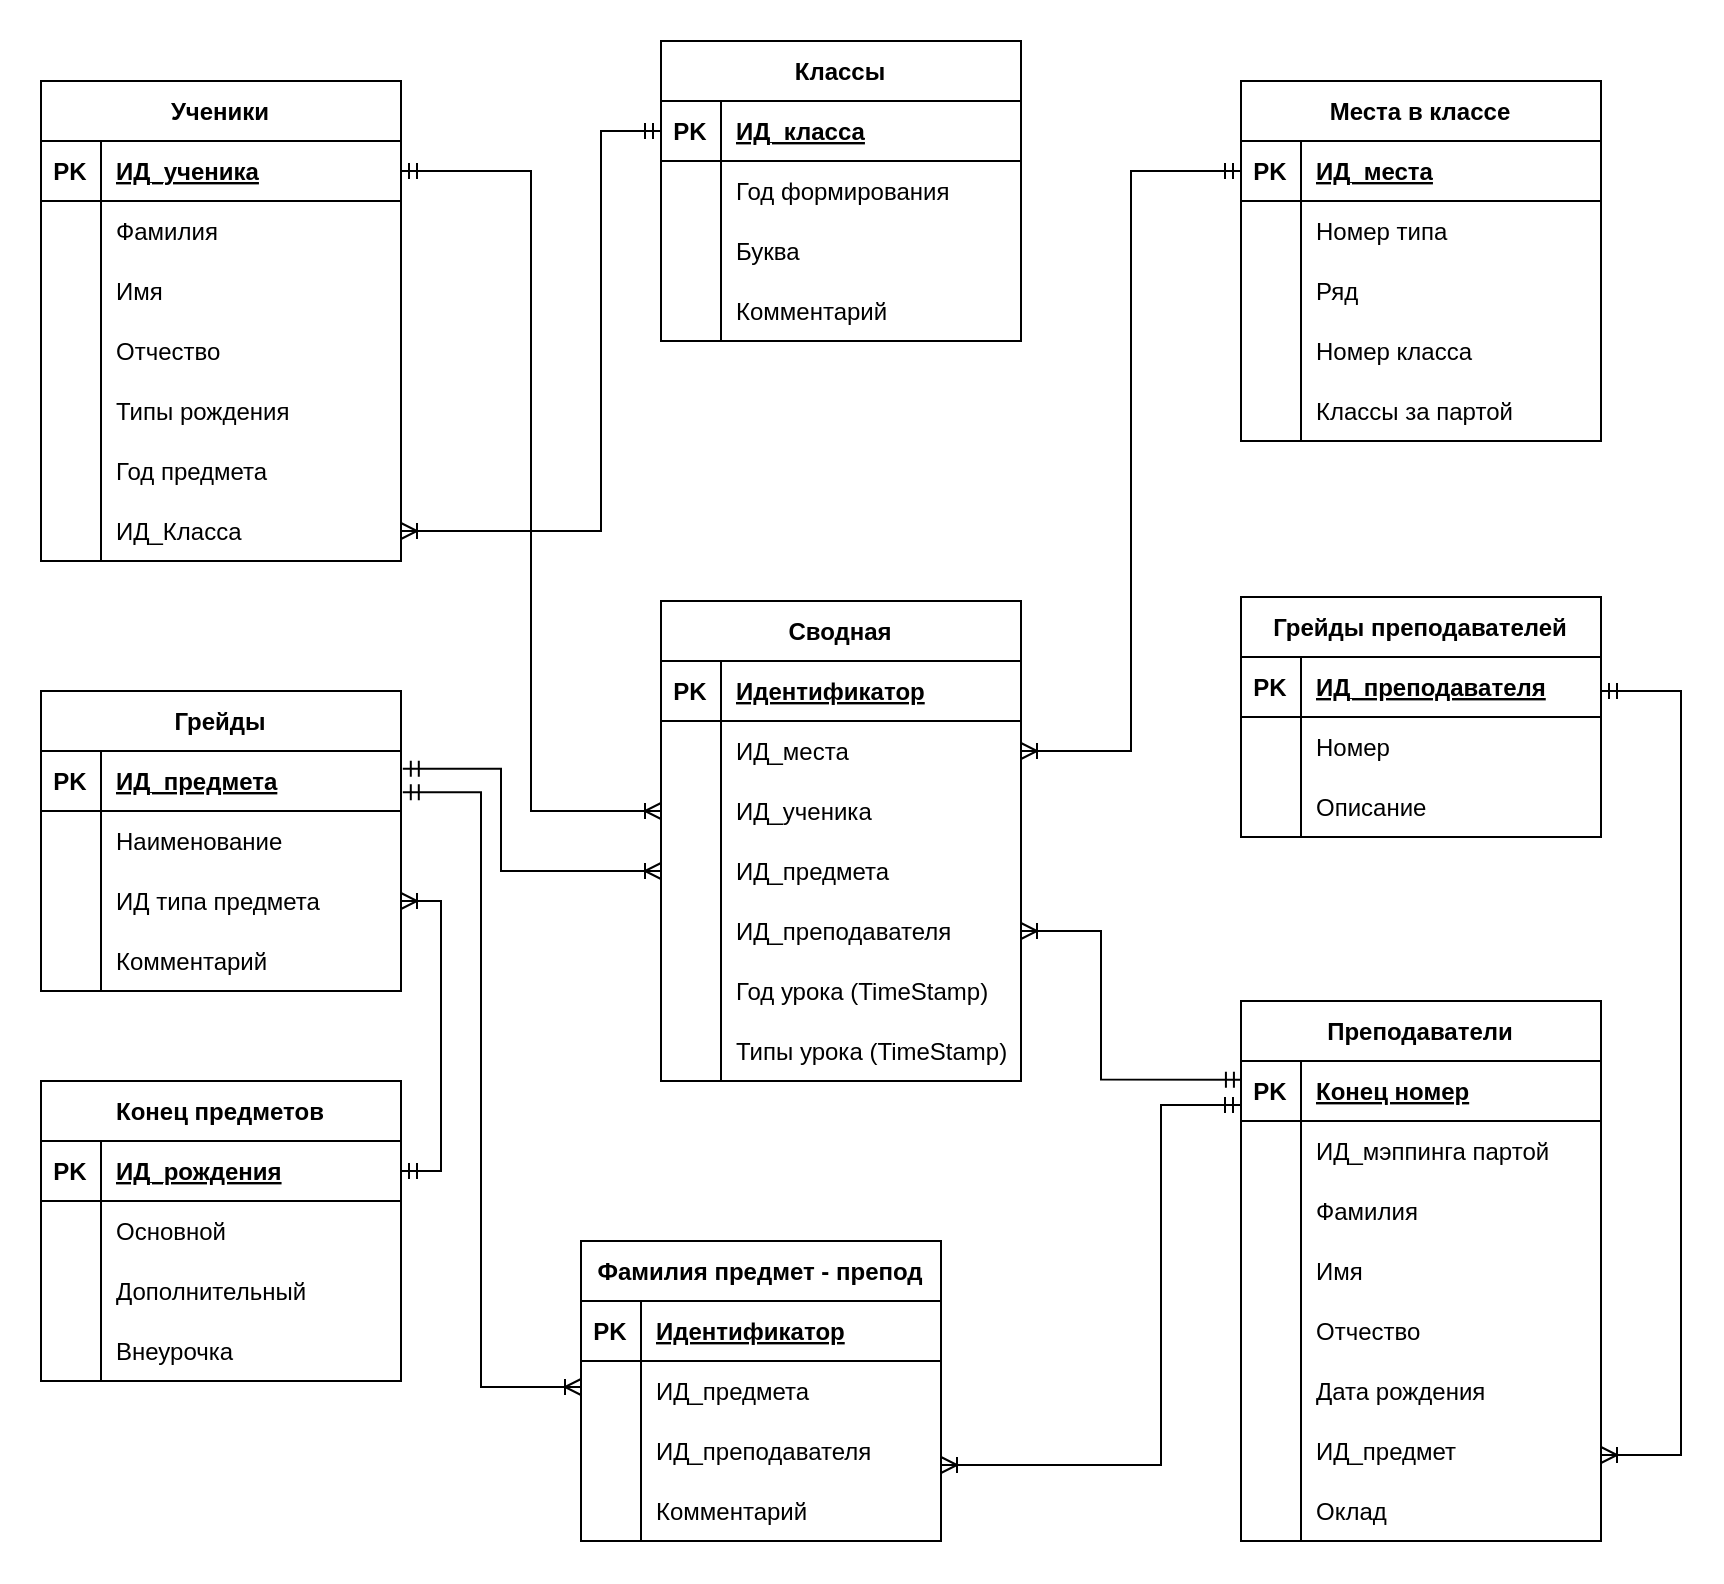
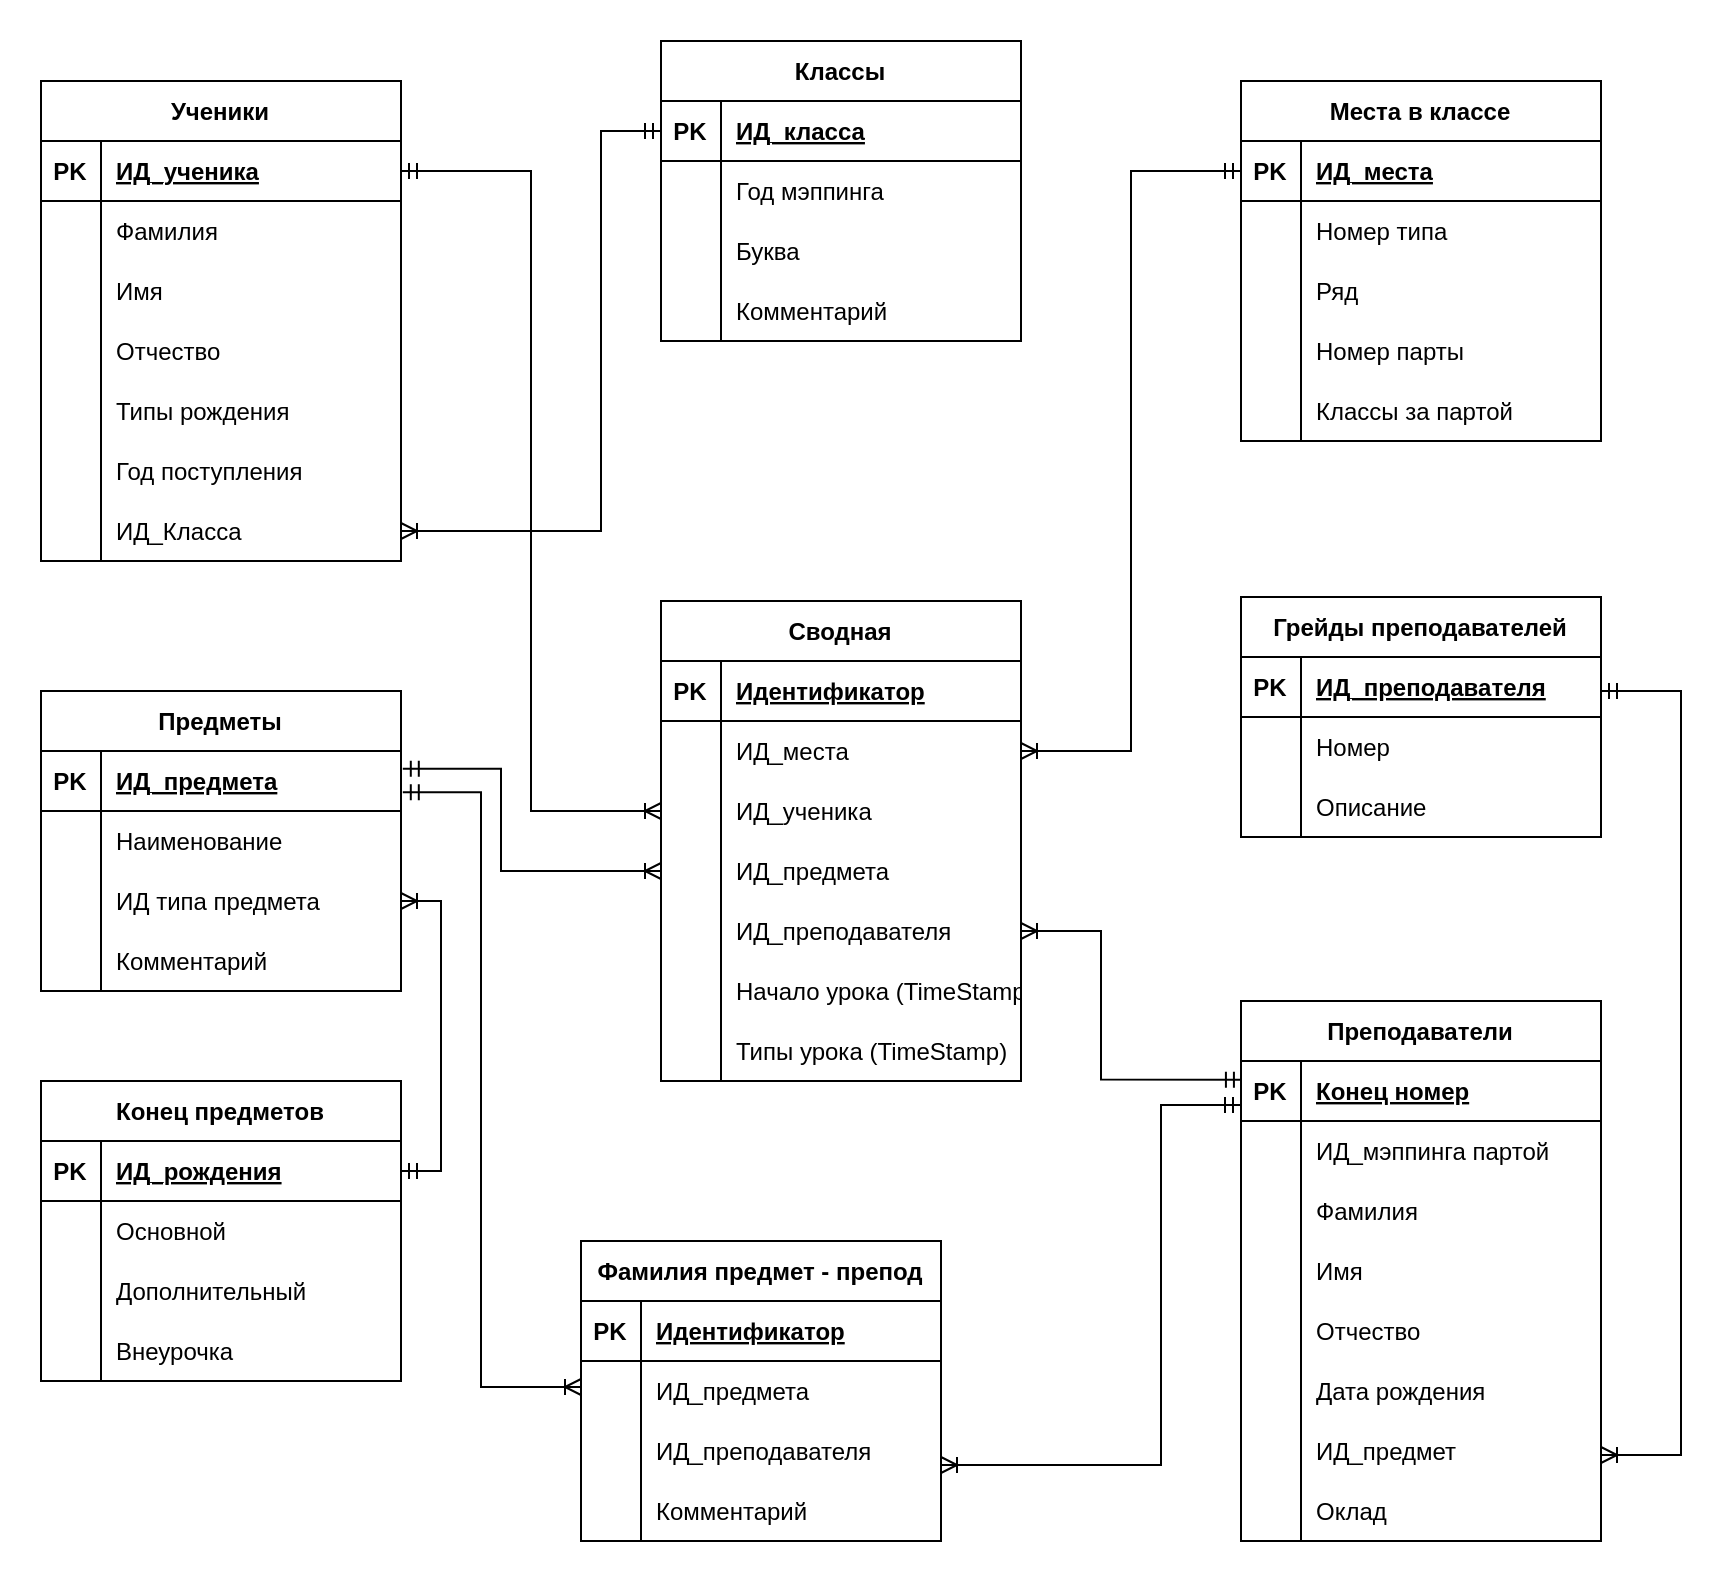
(840, 192) -> (814, 192)
(1394, 352) -> (1387, 352)
(194, 472) -> (214, 472)
(220, 722) -> (220, 722)
(868, 992) -> (888, 992)
